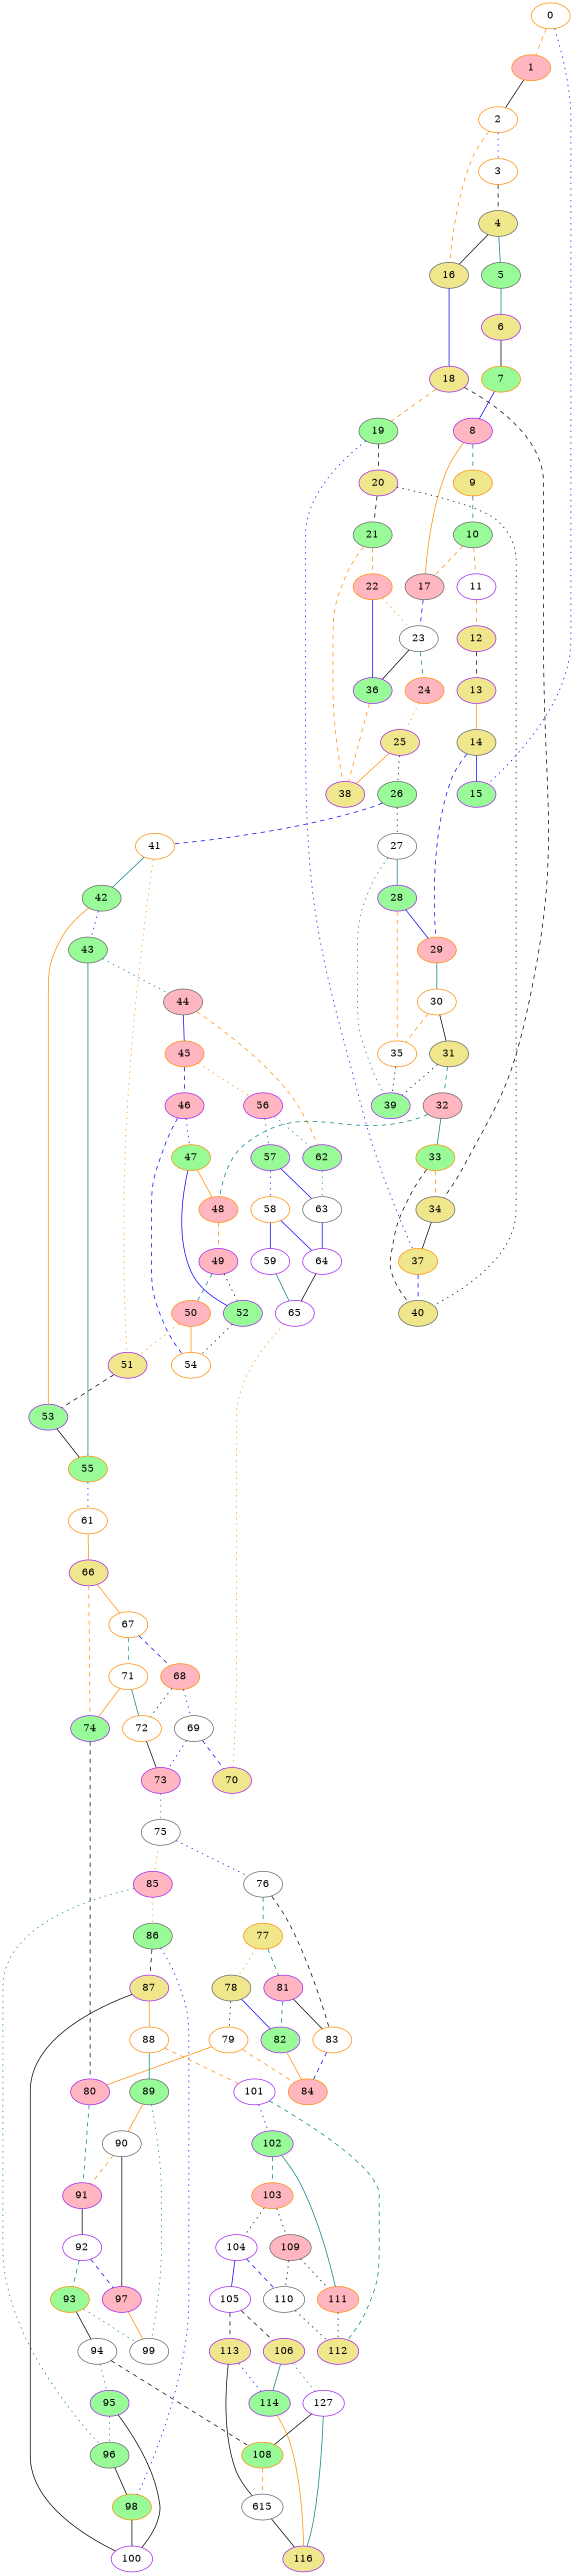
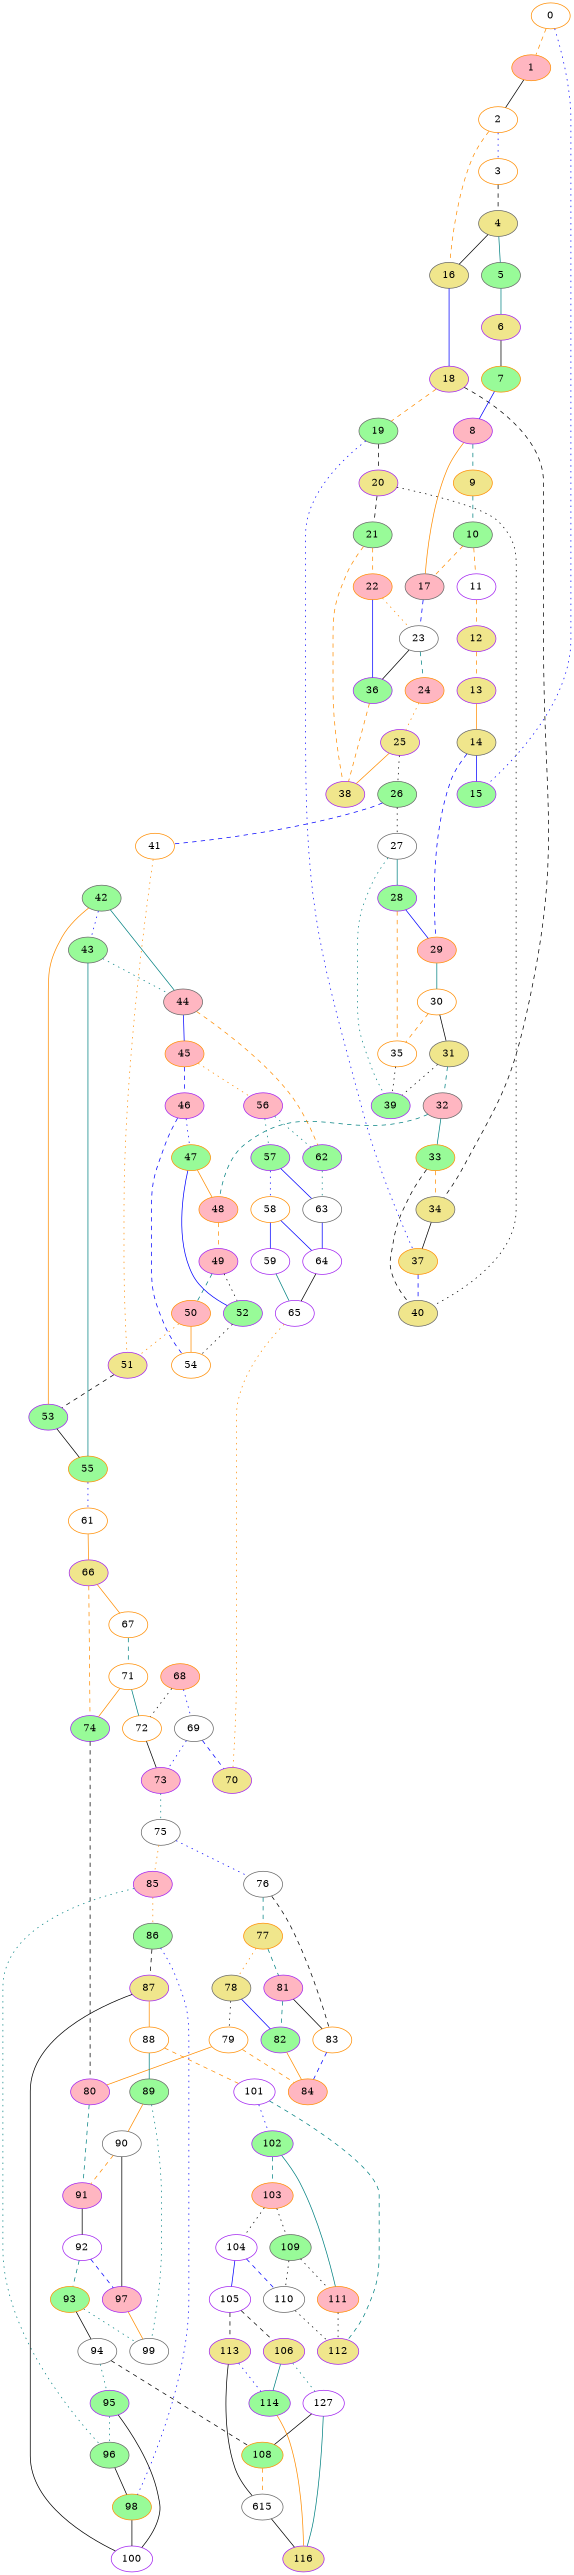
(476, 665) -> (476, 665)
(128, 872) -> (145, 954)
(154, 1651) -> none
(290, 2248) -> (290, 2248)
